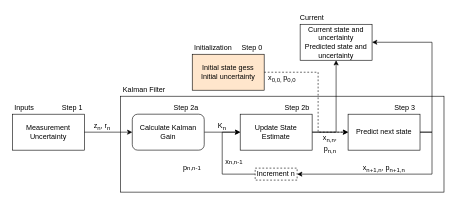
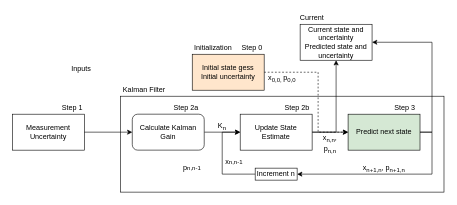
(24, 108) -> (81, 69)
(102, 126) -> none
(384, 132) -> (384, 132)
(276, 174) -> (276, 174)
